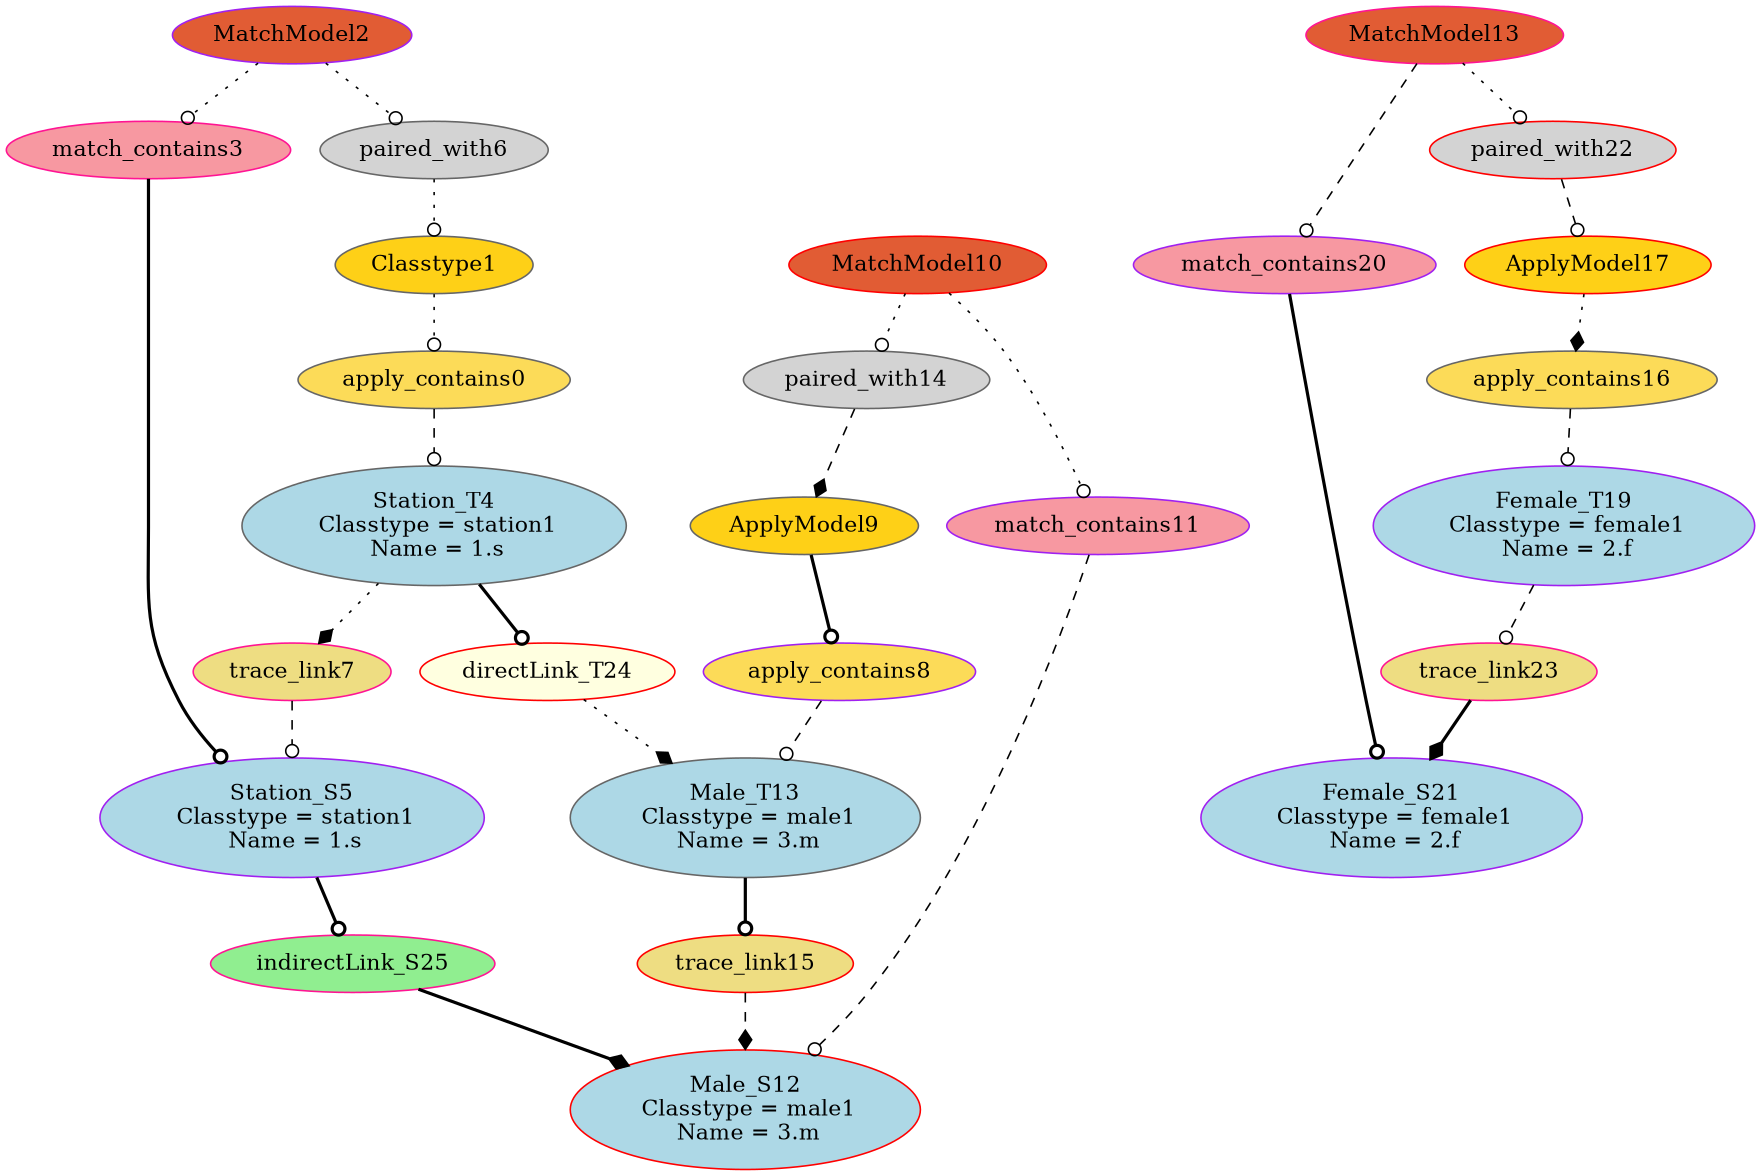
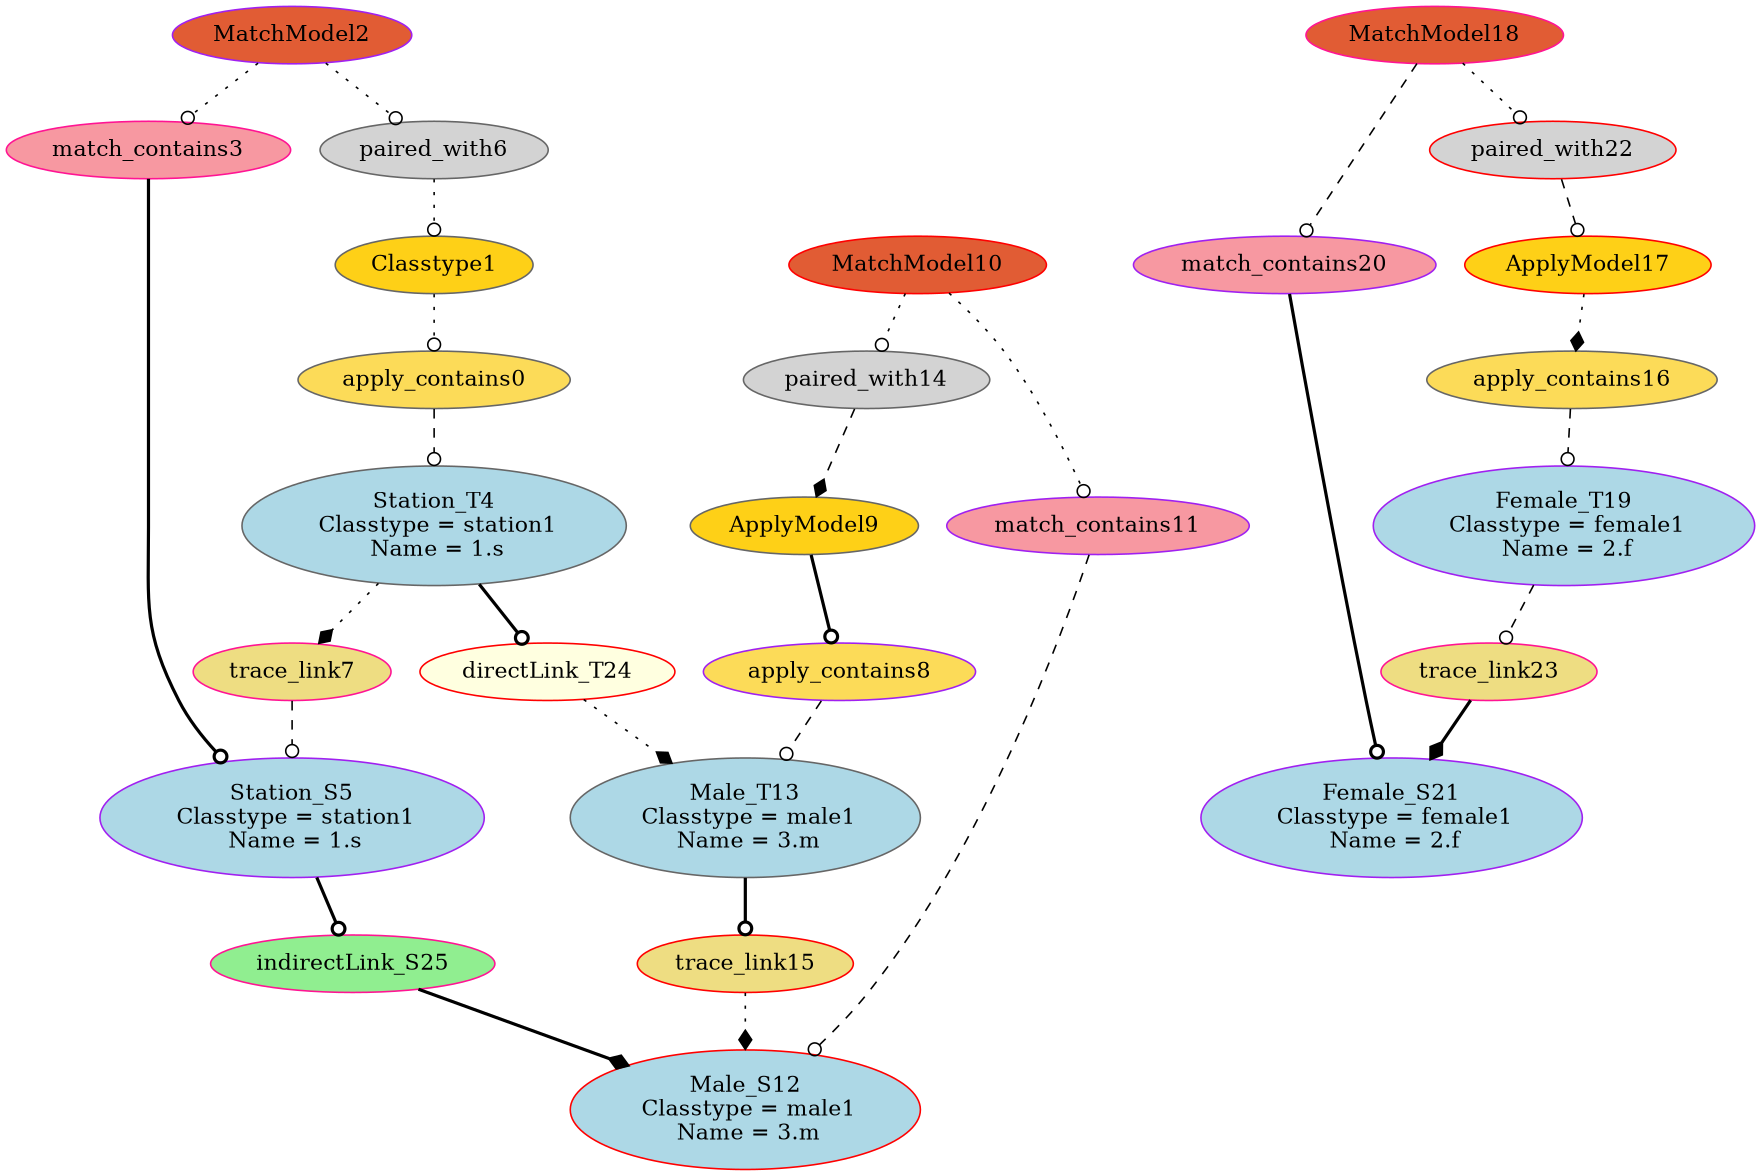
(1435, 35) -> (1435, 35)
(745, 1011) -> (745, 1011)
